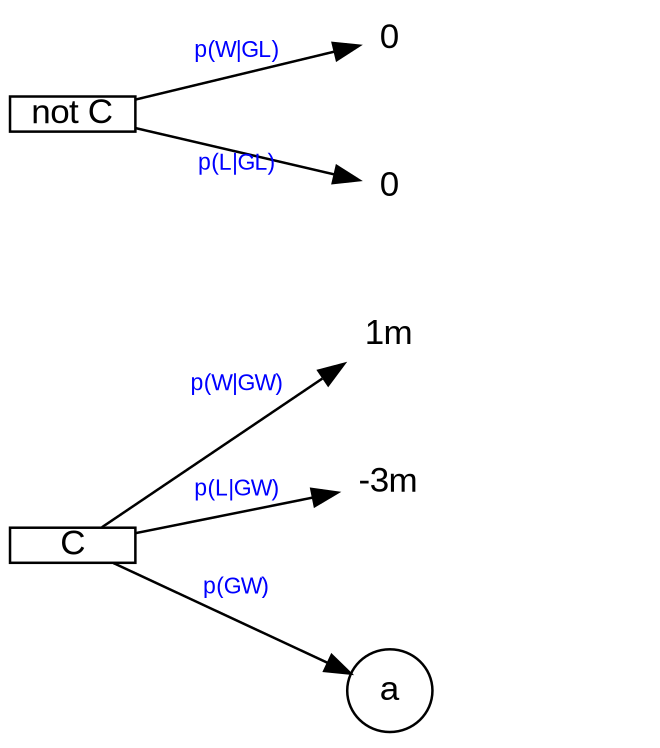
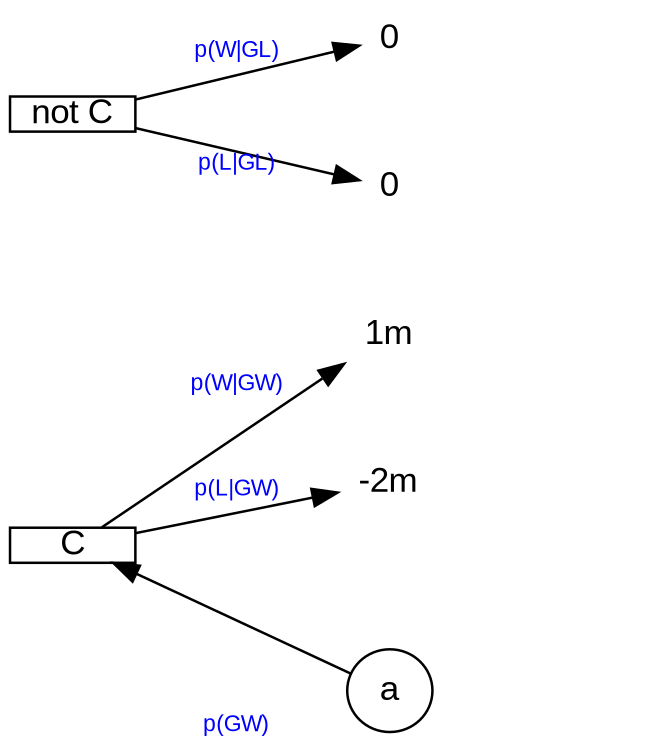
(390, 483) -> (390, 483)
(221, 613) -> (244, 624)
